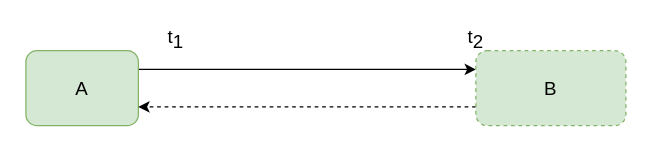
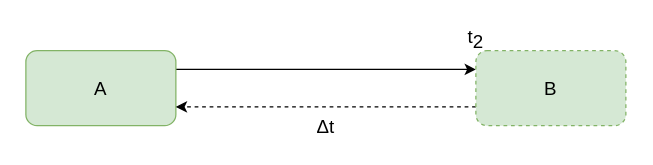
(176, 38) -> none
(82, 88) -> (101, 88)
none -> (326, 126)
